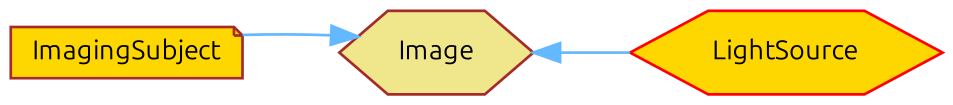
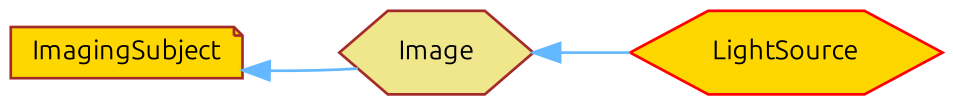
(287, 34) -> (314, 70)
